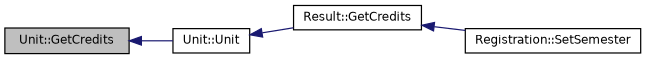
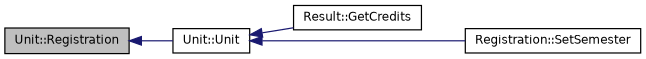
(450, 29) -> (364, 41)
(67, 41) -> (67, 41)
